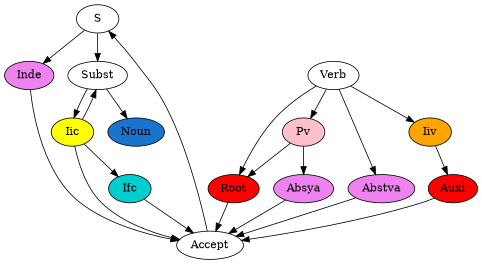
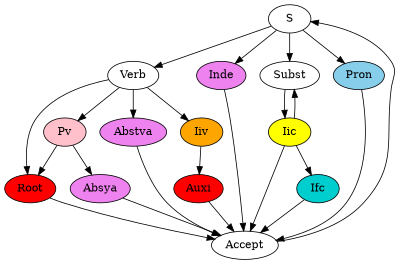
none -> (216, 45)
none -> (359, 75)
(136, 132) -> none
